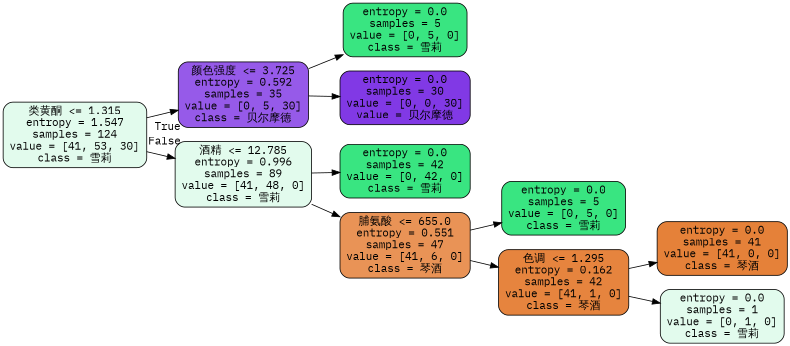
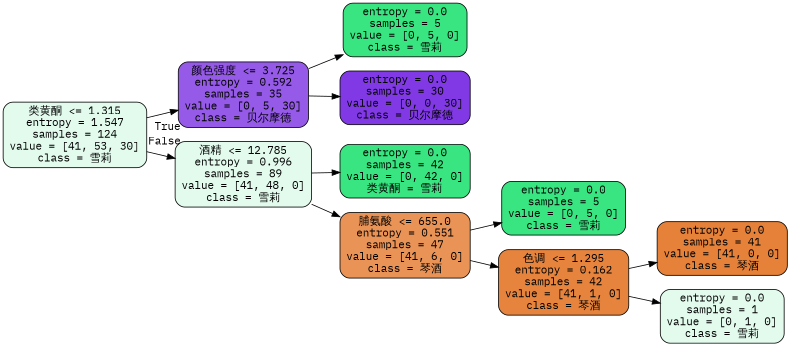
(405, 98) -> (405, 98)
(405, 171) -> (405, 171)
